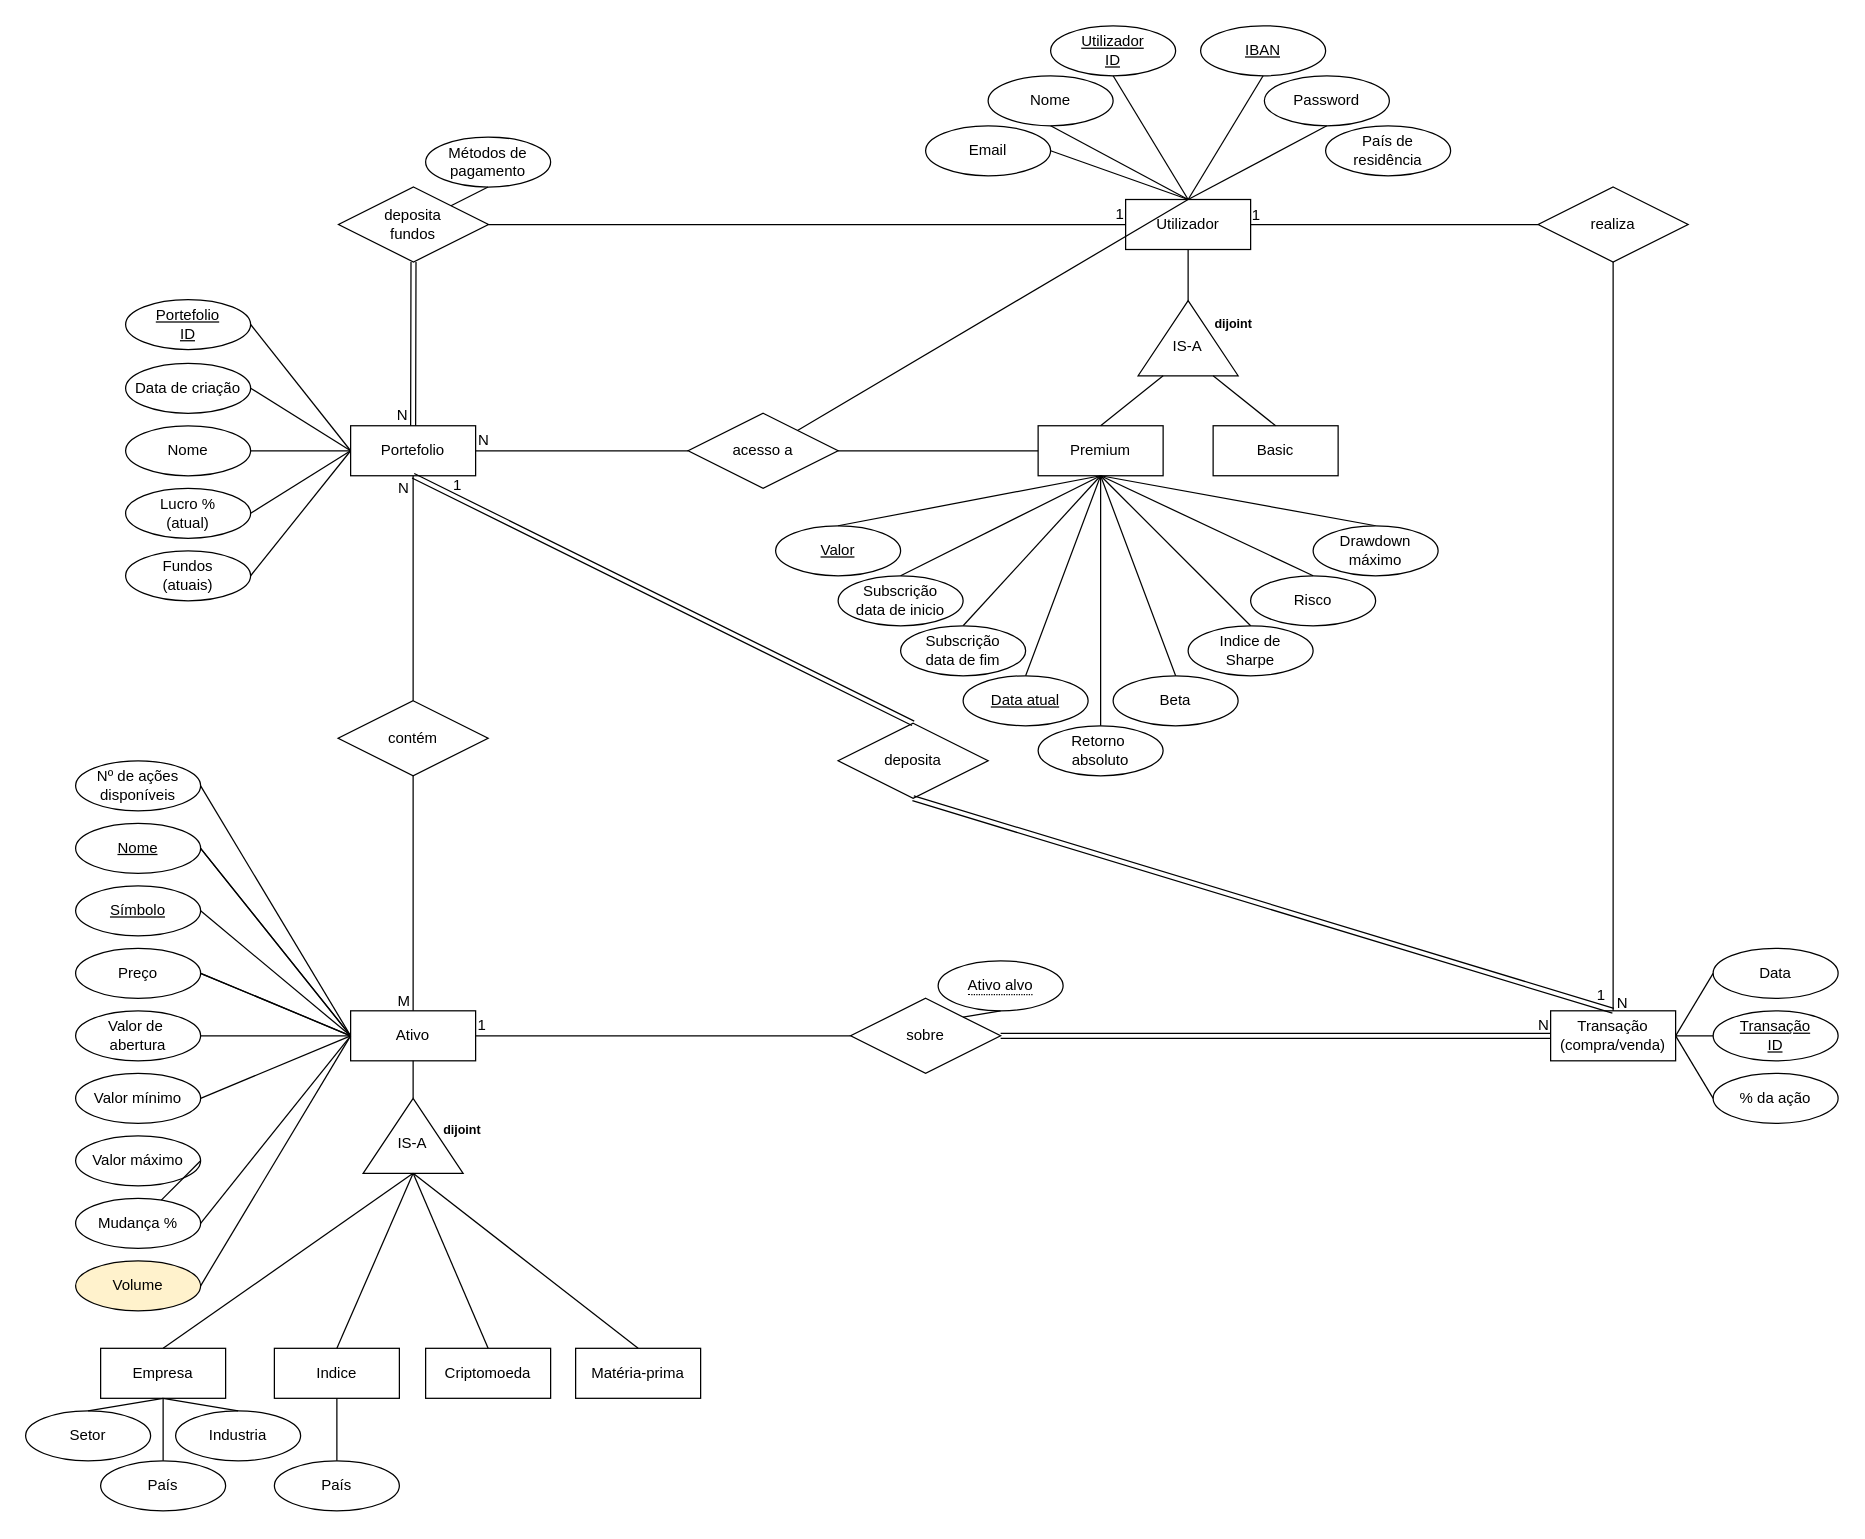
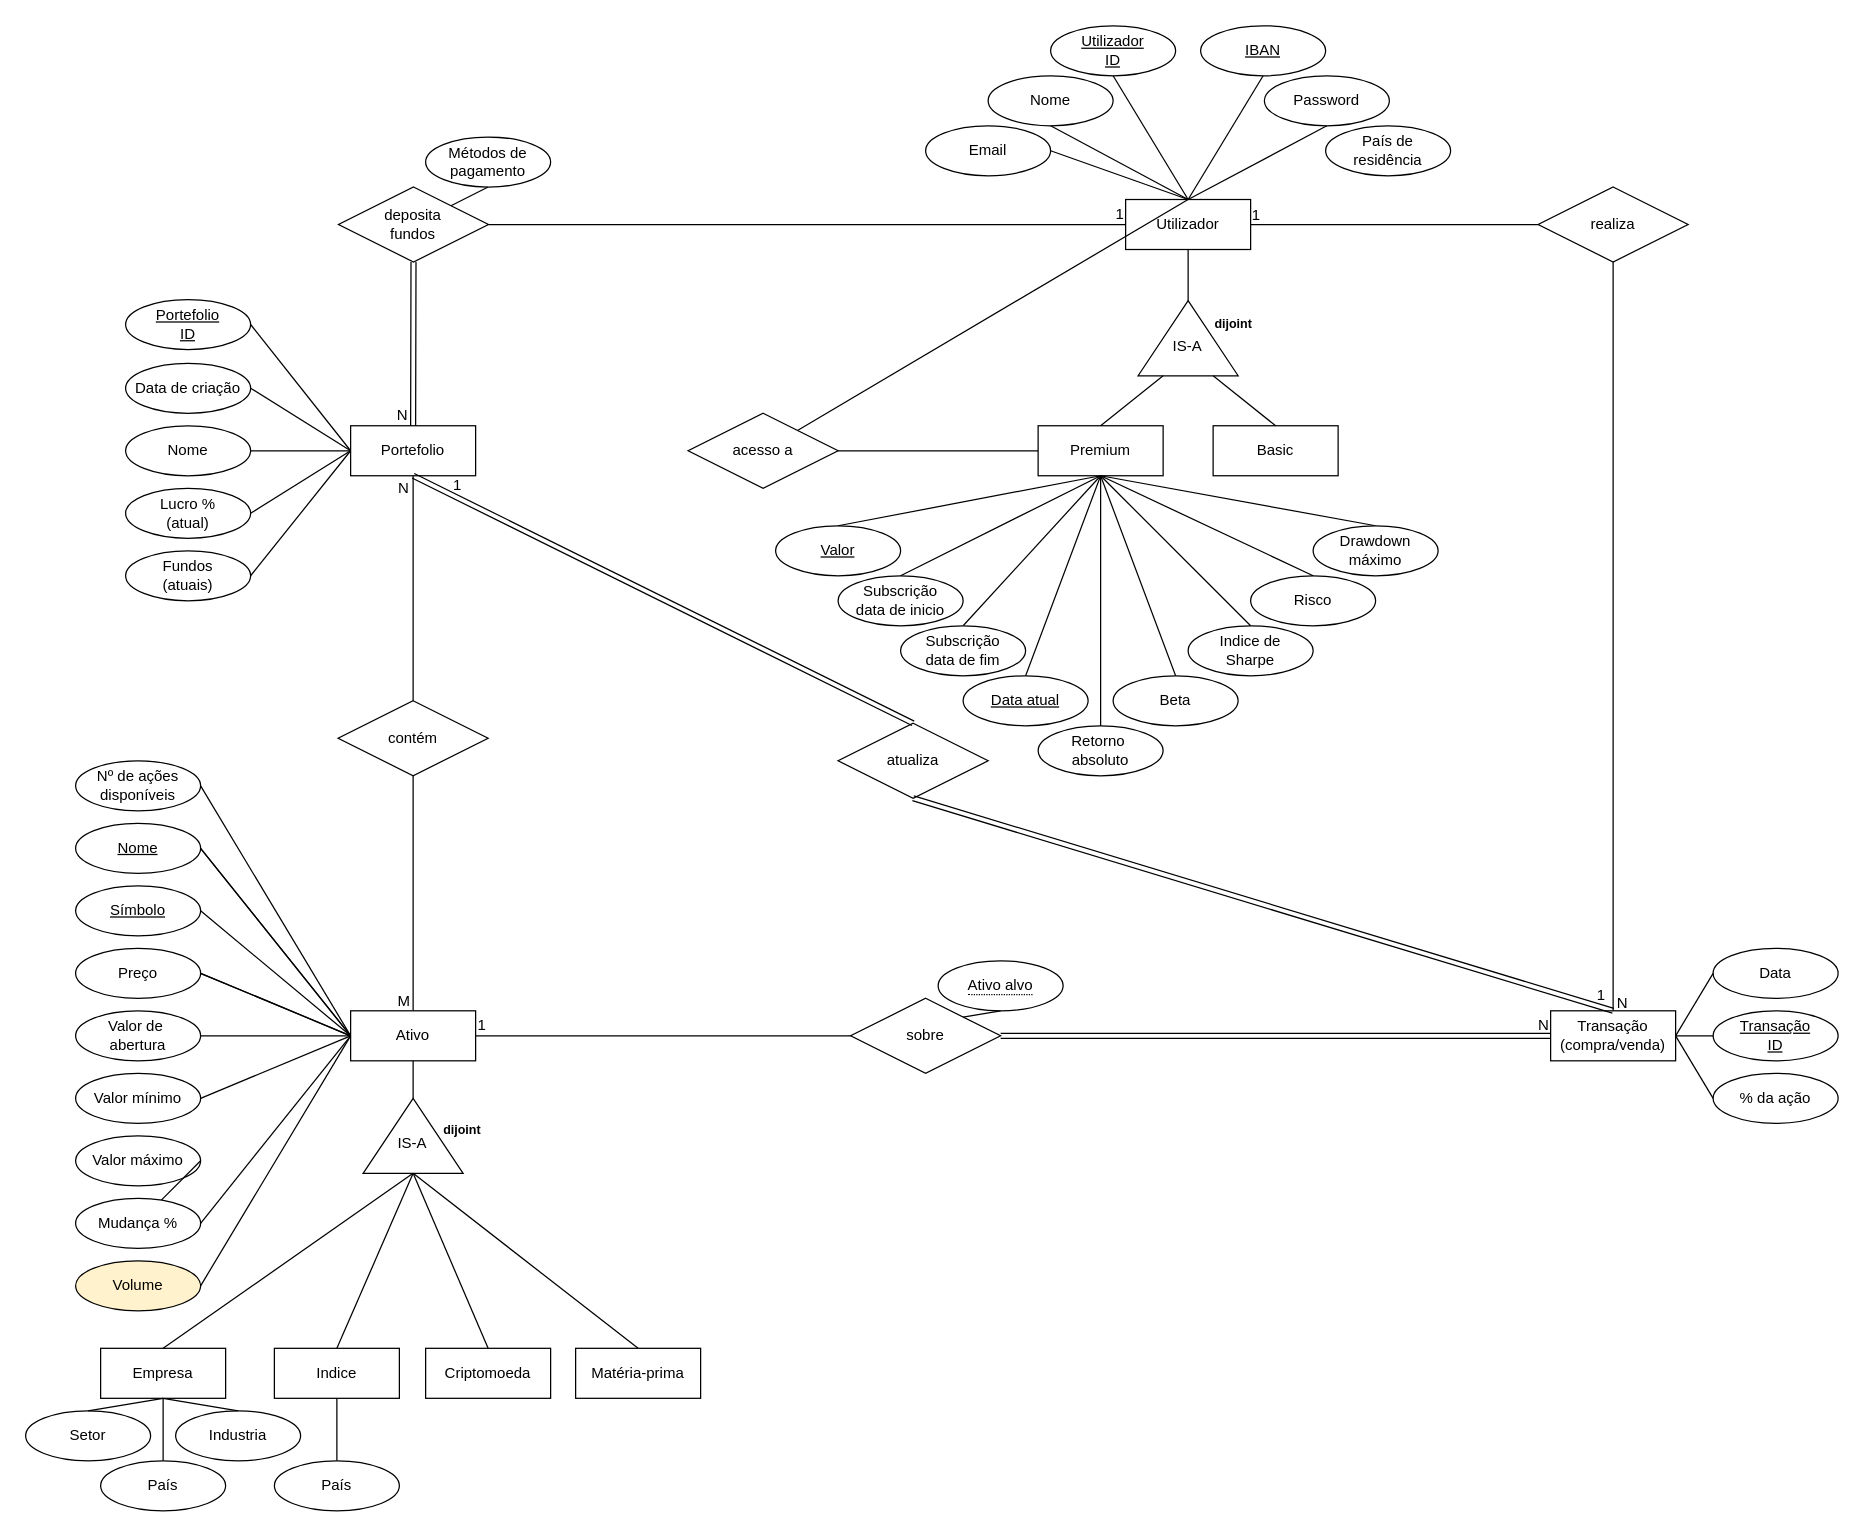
(582, 451) -> none
(913, 761) -> (913, 761)
